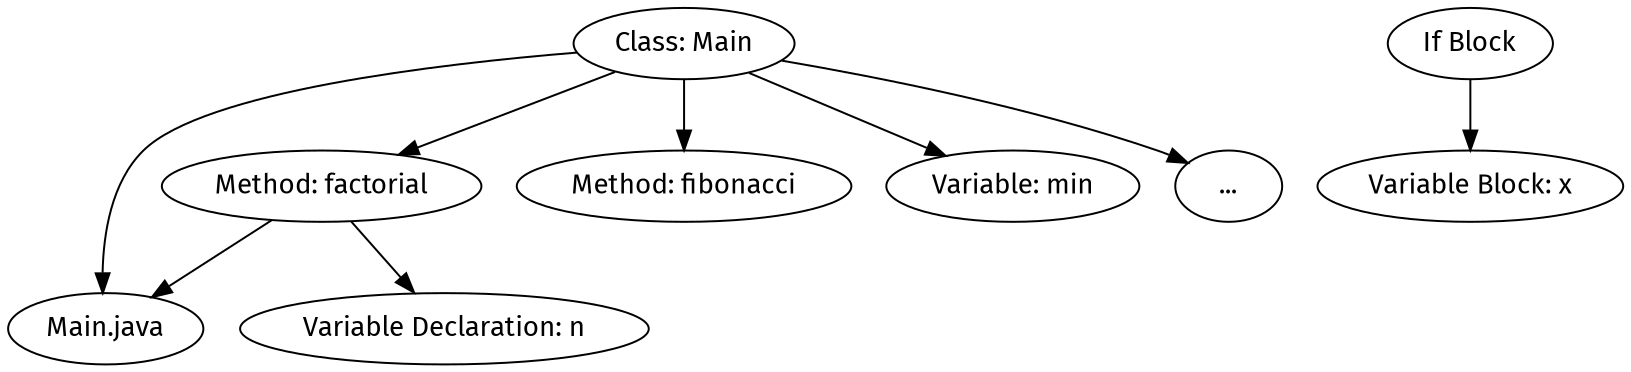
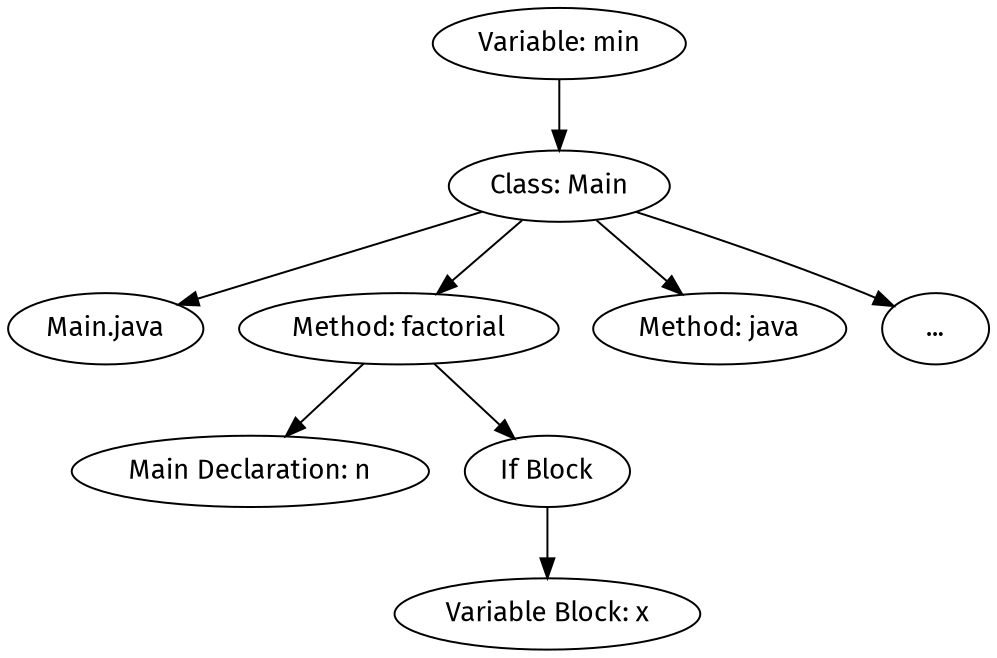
(838, 110) -> (559, 105)
(684, 186) -> (720, 329)
(220, 253) -> (467, 394)
(444, 329) -> (250, 471)
